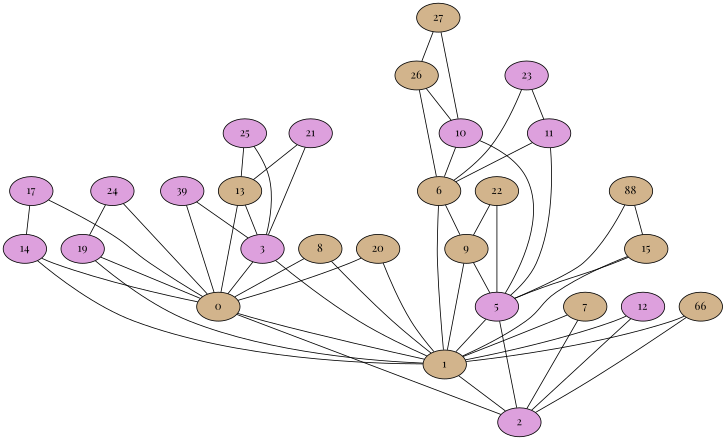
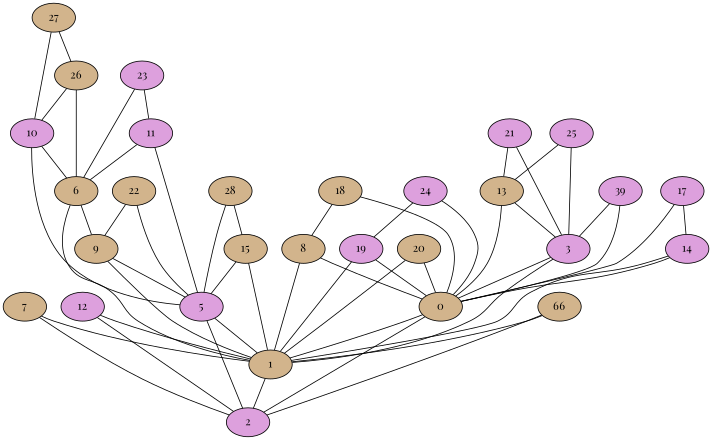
none -> (340, 191)
(631, 191) -> (230, 191)
